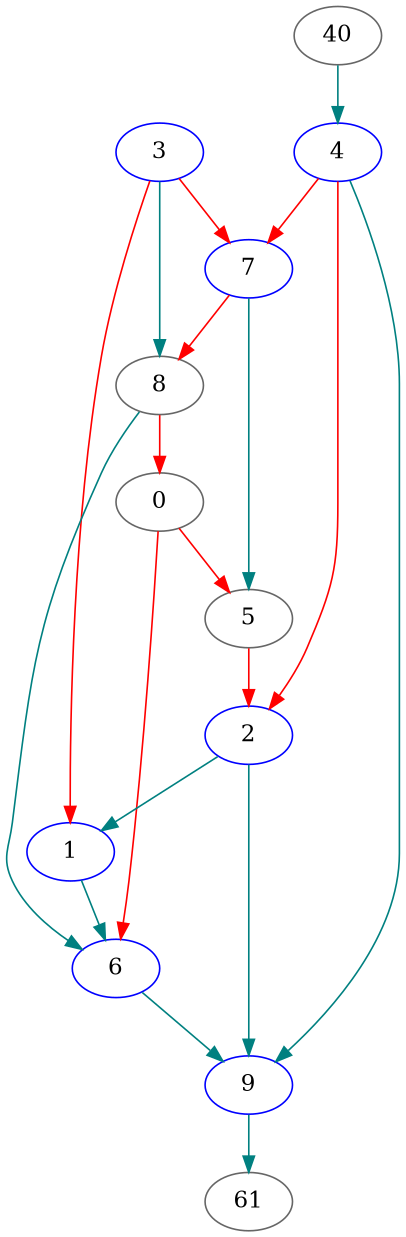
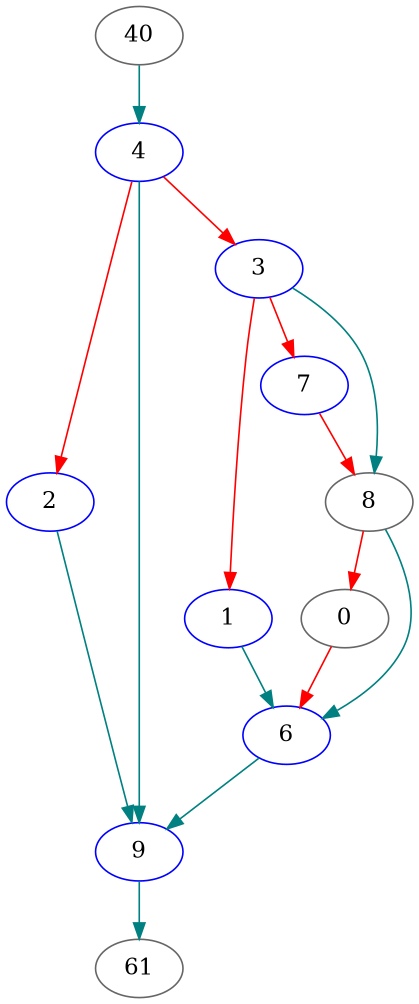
(298, 204) -> (193, 205)
(249, 619) -> none
(166, 789) -> none
